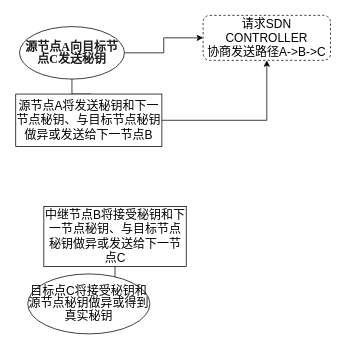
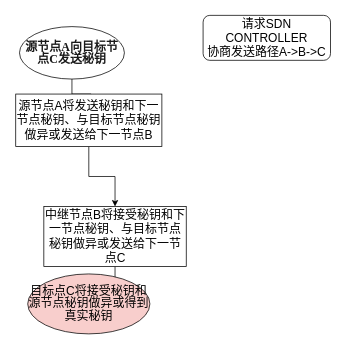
(267, 38) -> (267, 38)
(164, 46) -> none
(242, 120) -> (89, 175)
(89, 304) -> (89, 304)
